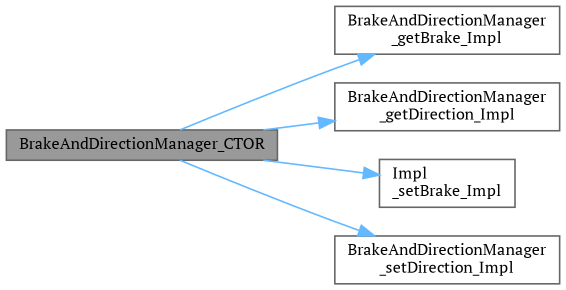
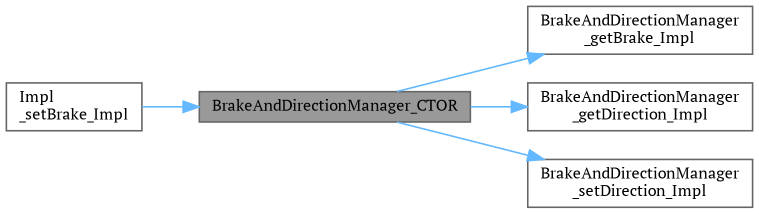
(313, 167) -> (162, 107)
